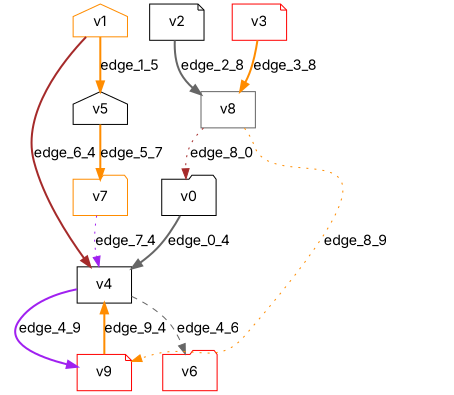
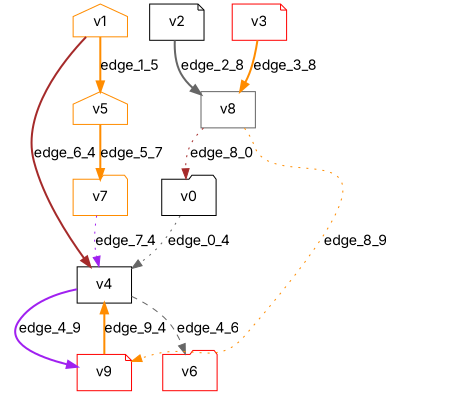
(100, 110) -> (100, 110)
(163, 242) -> (163, 242)
